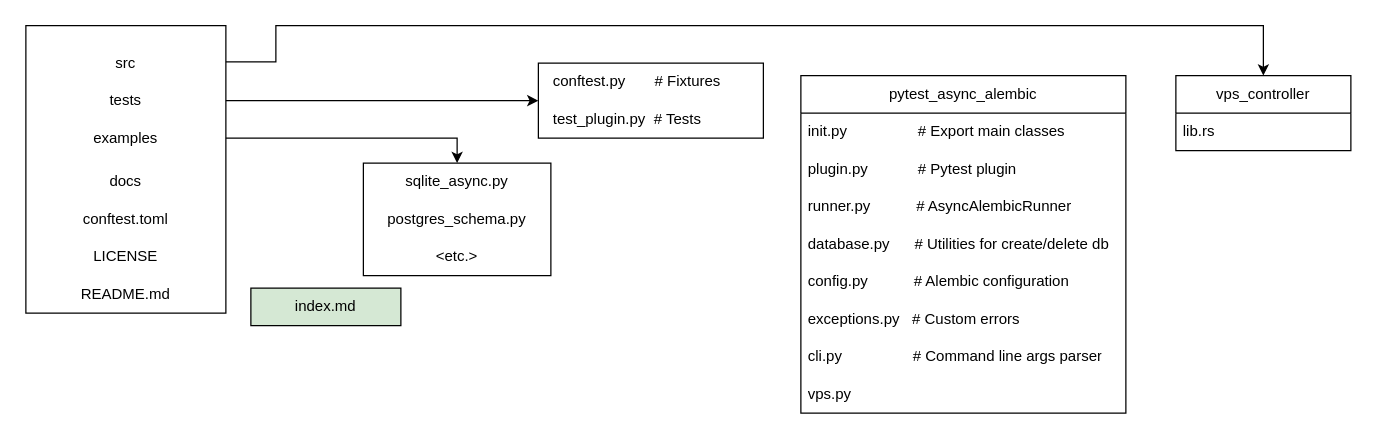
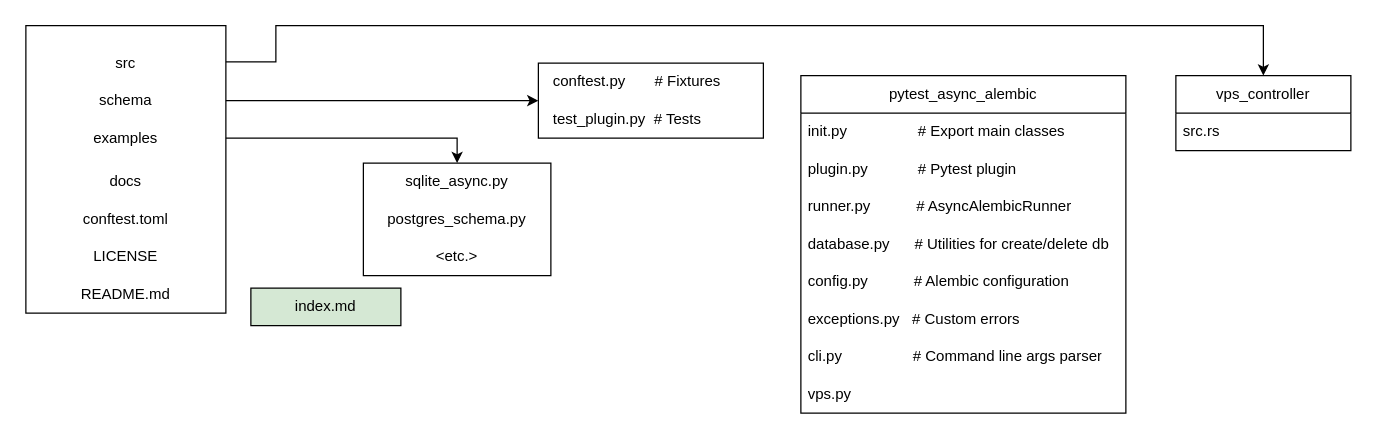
(126, 101) -> (126, 101)
(1202, 132) -> (1206, 132)
